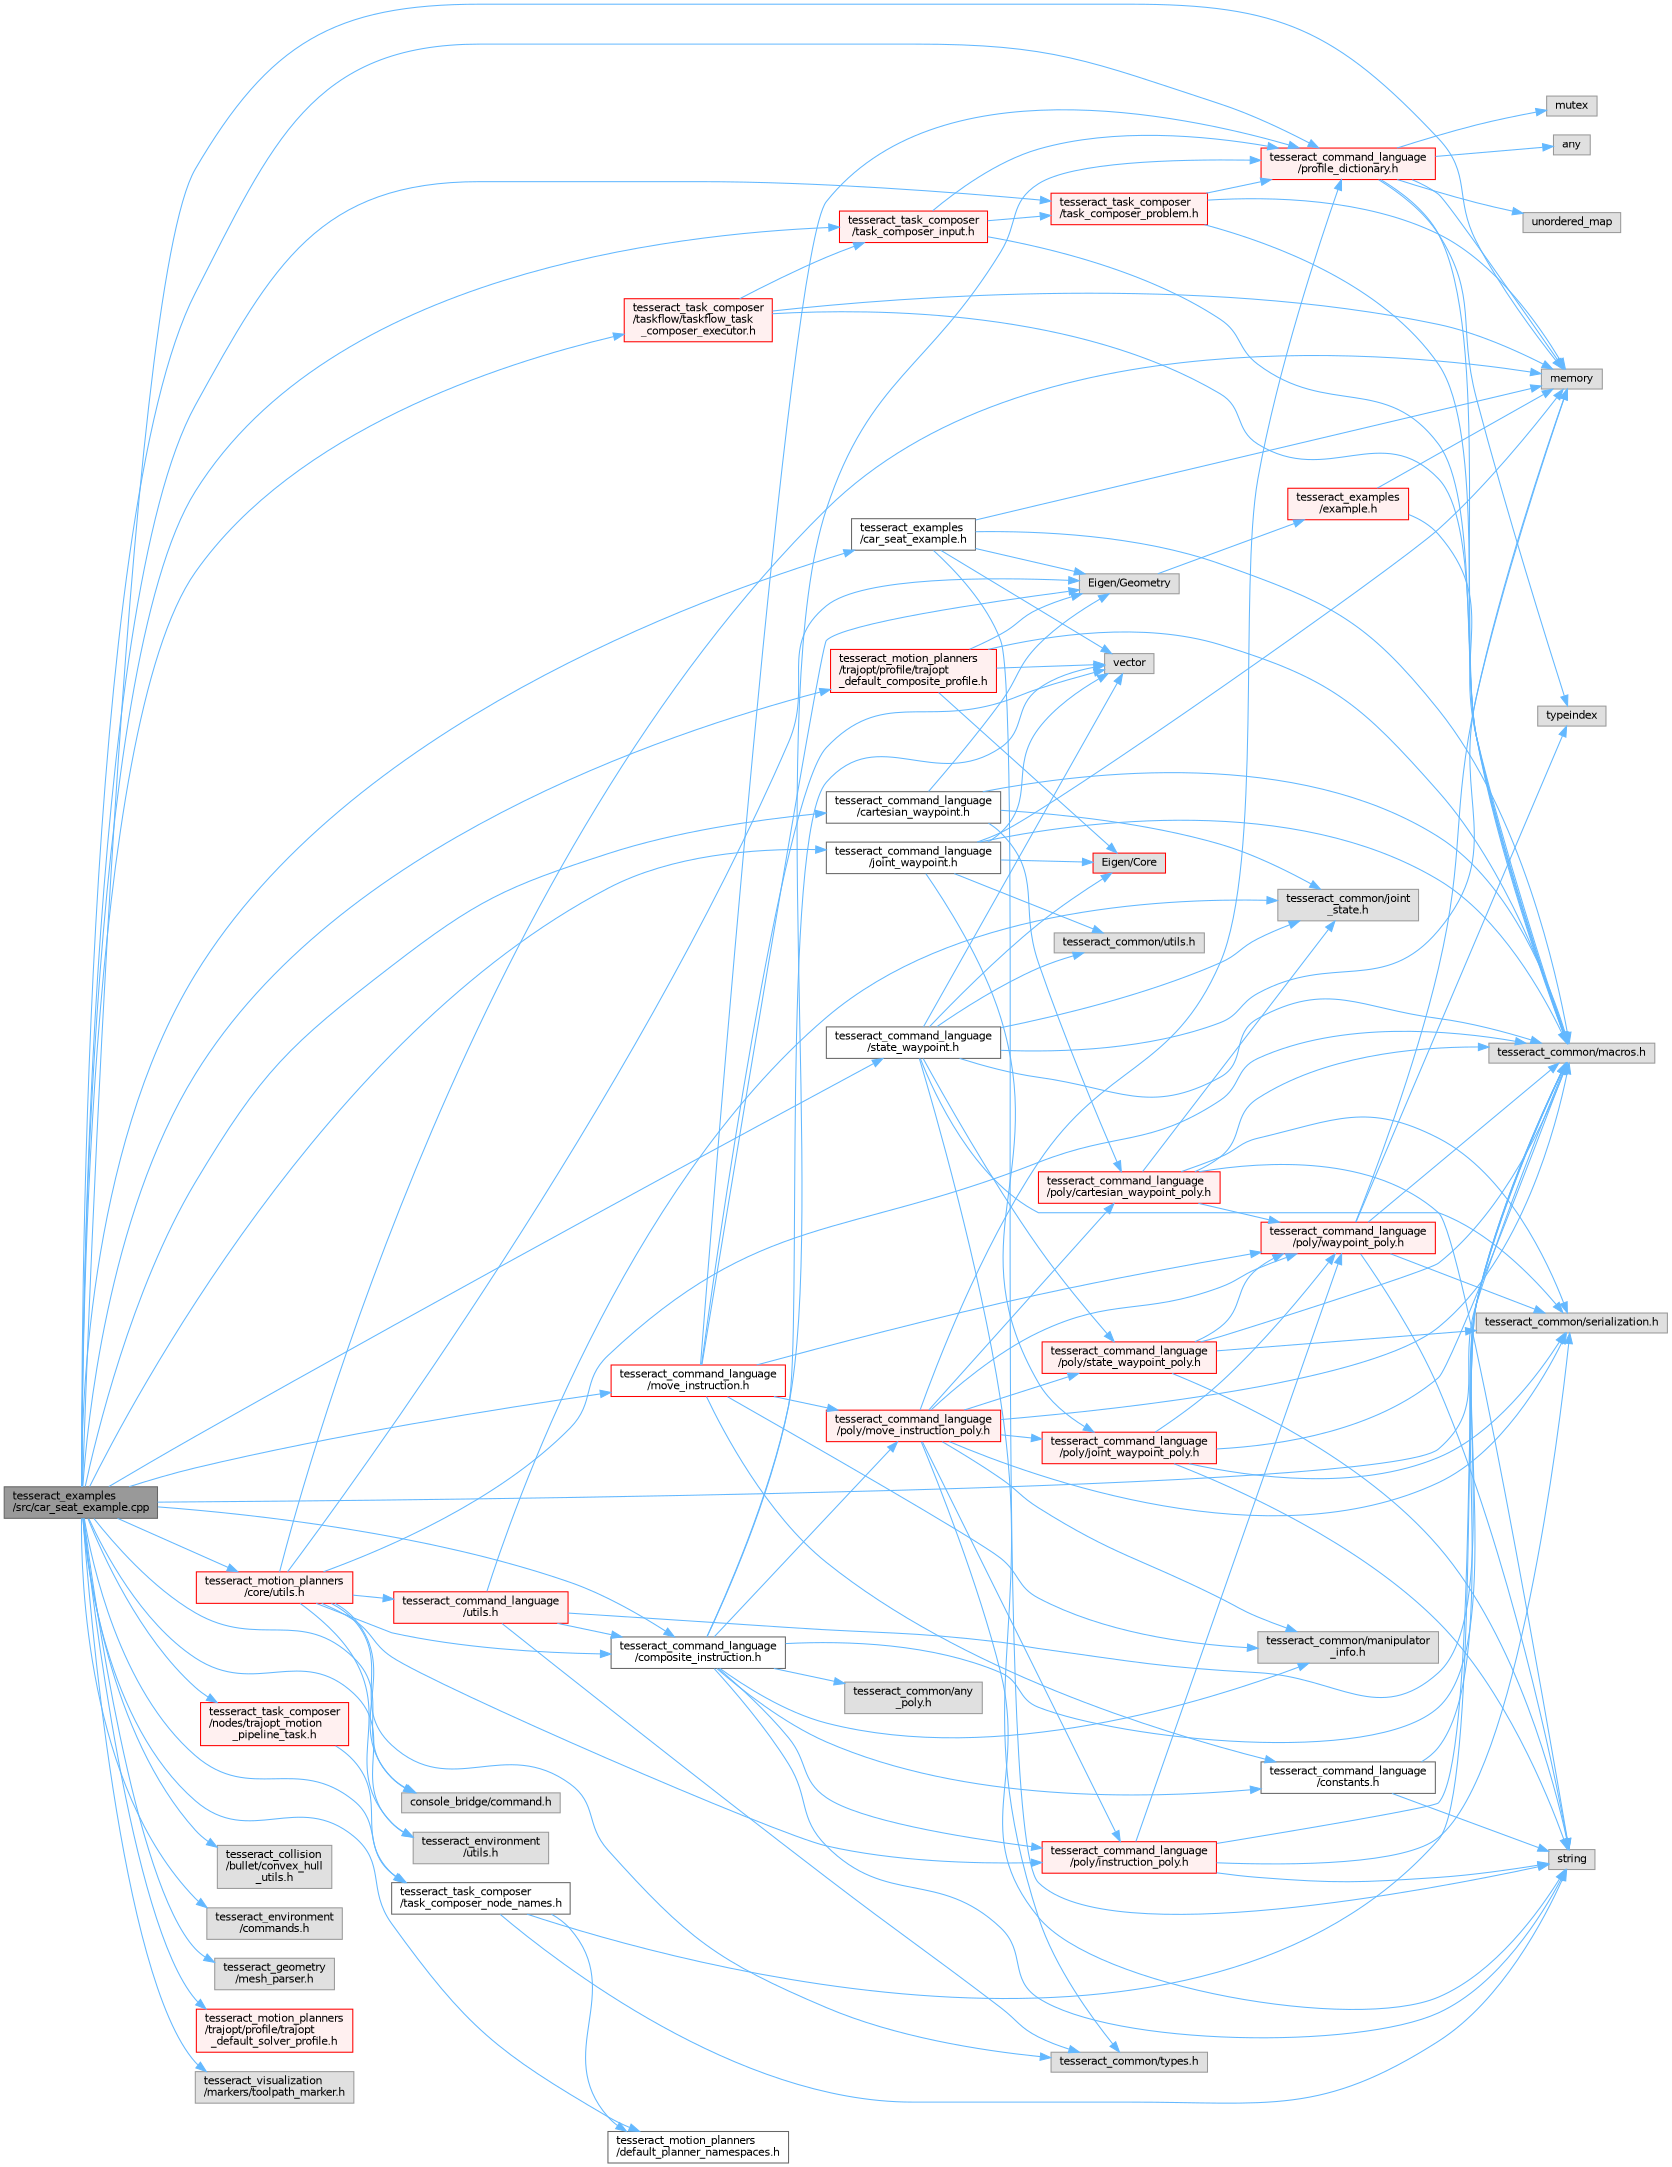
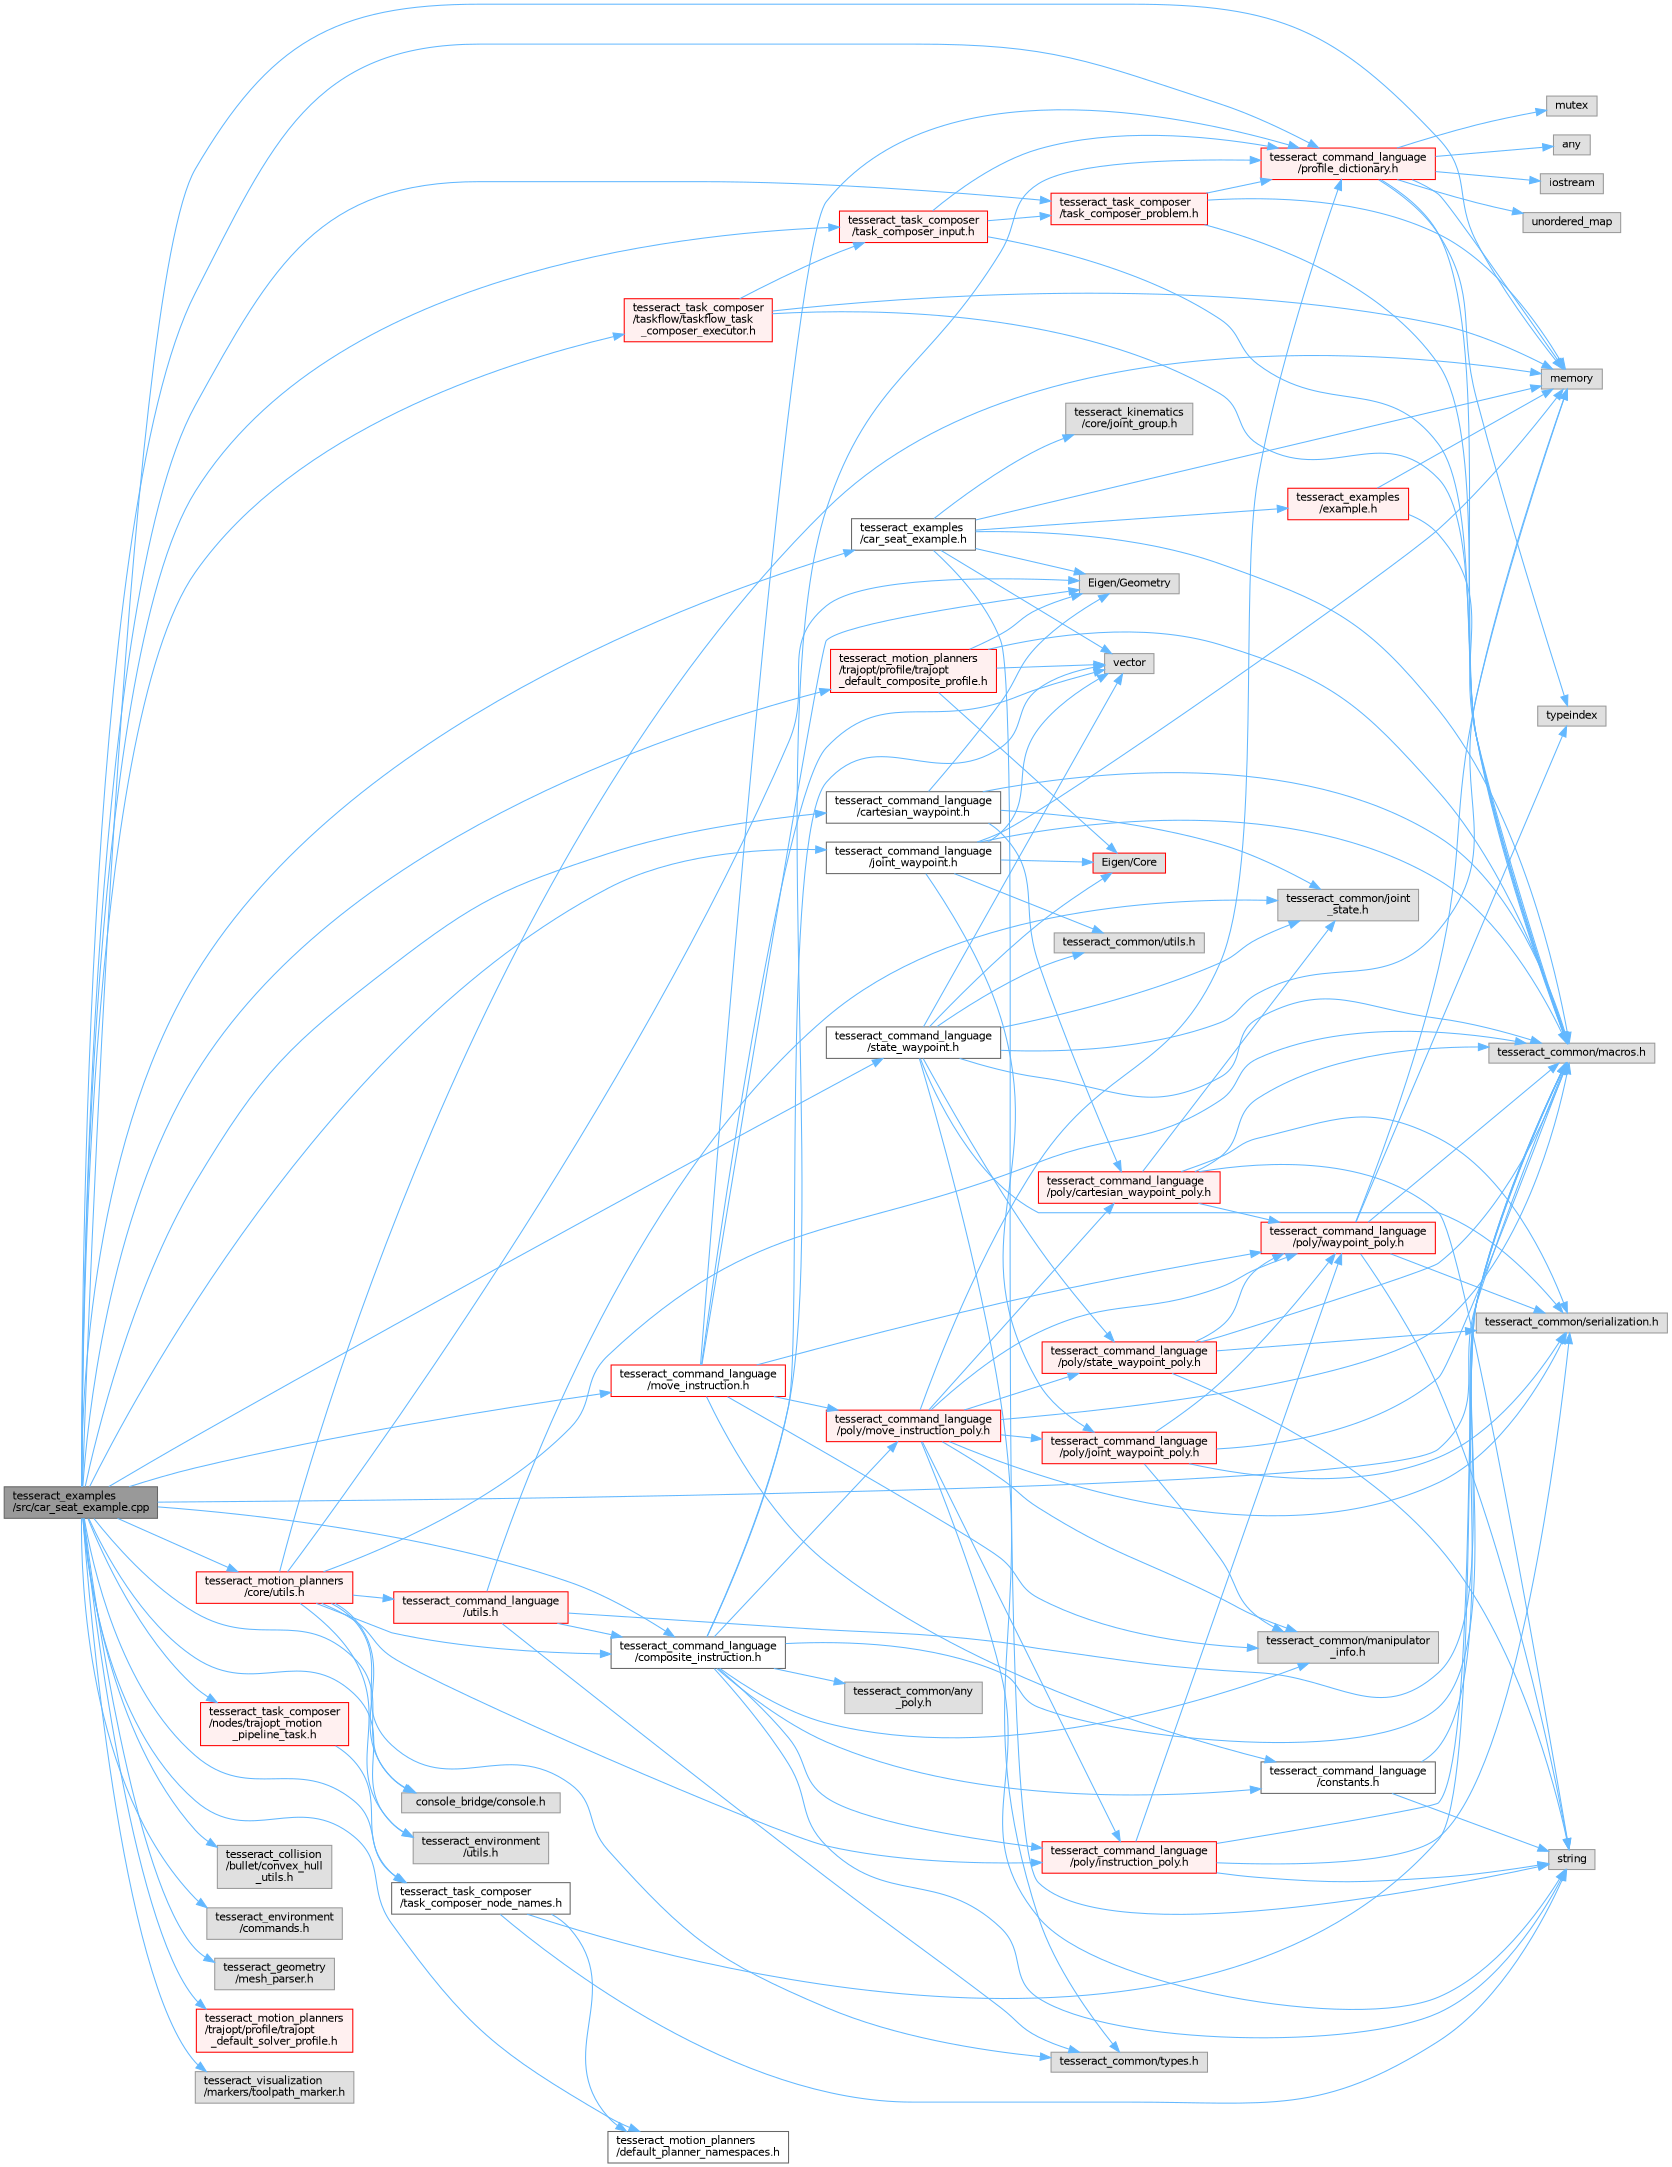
none -> (1572, 184)
none -> (1129, 419)
(1226, 549) -> (1126, 520)
(1417, 1603) -> (1211, 1546)
(481, 1803) -> (481, 1803)
